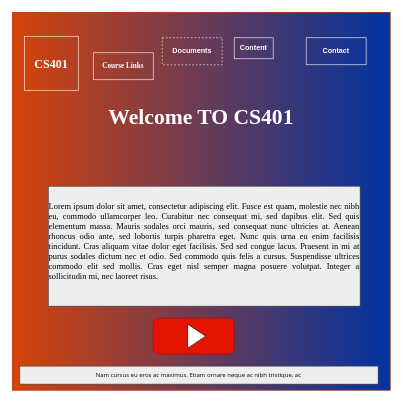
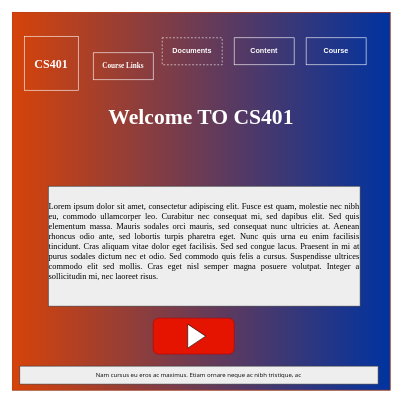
(254, 48) -> (264, 51)
(336, 51) -> (336, 51)
